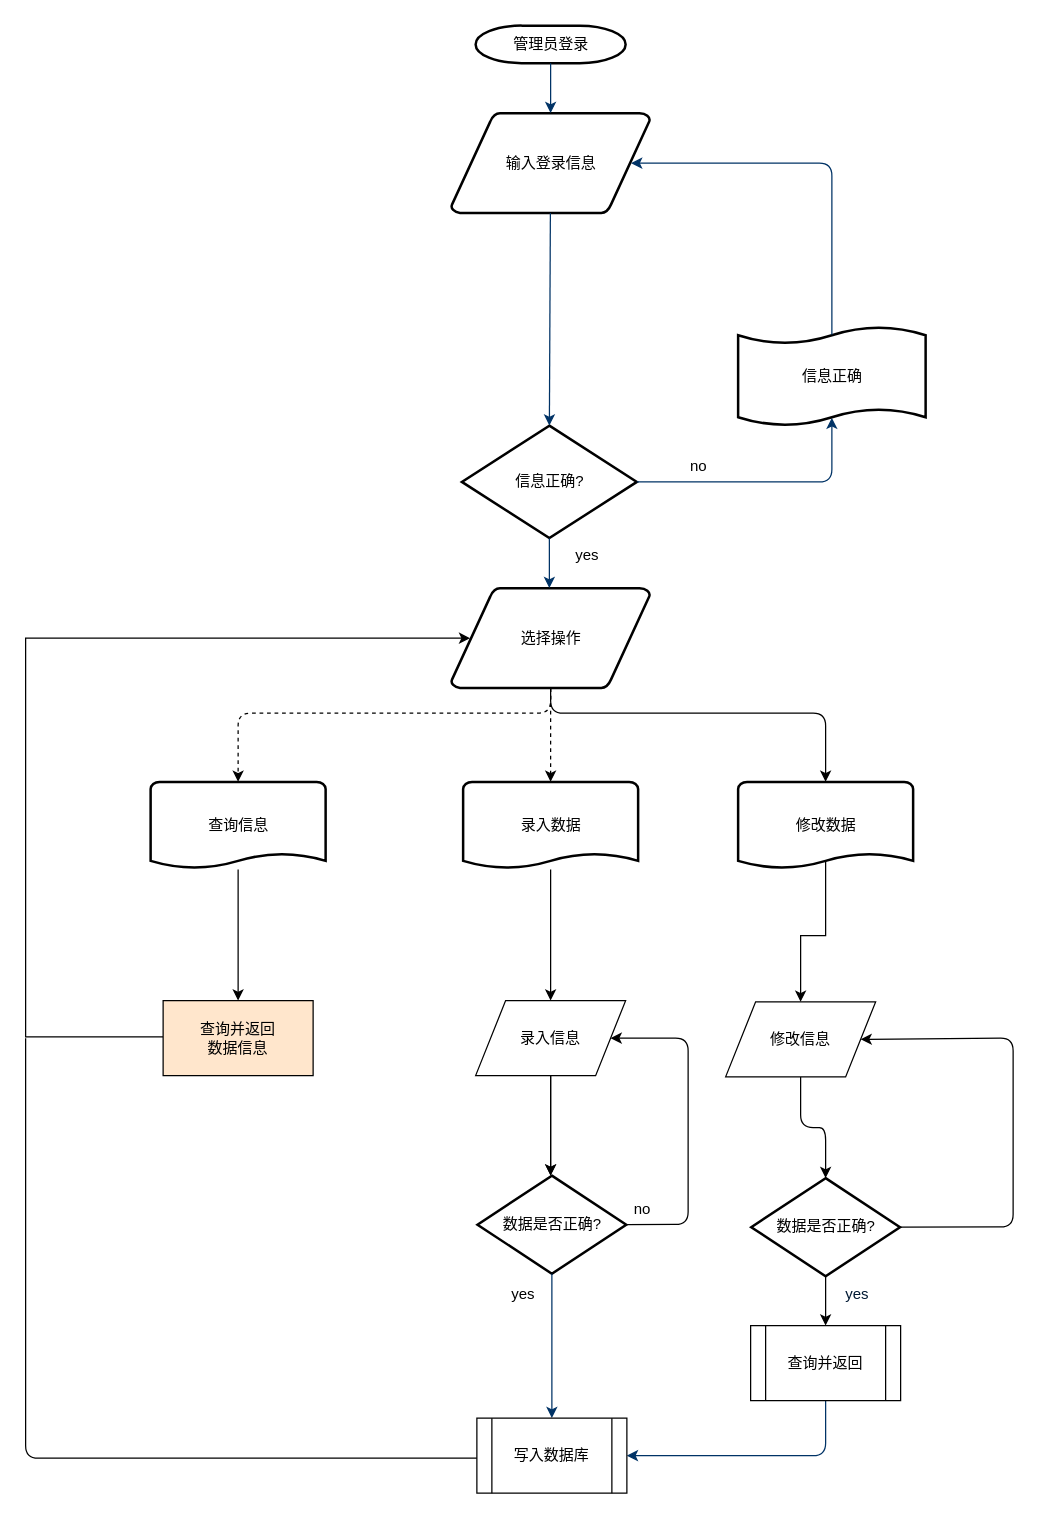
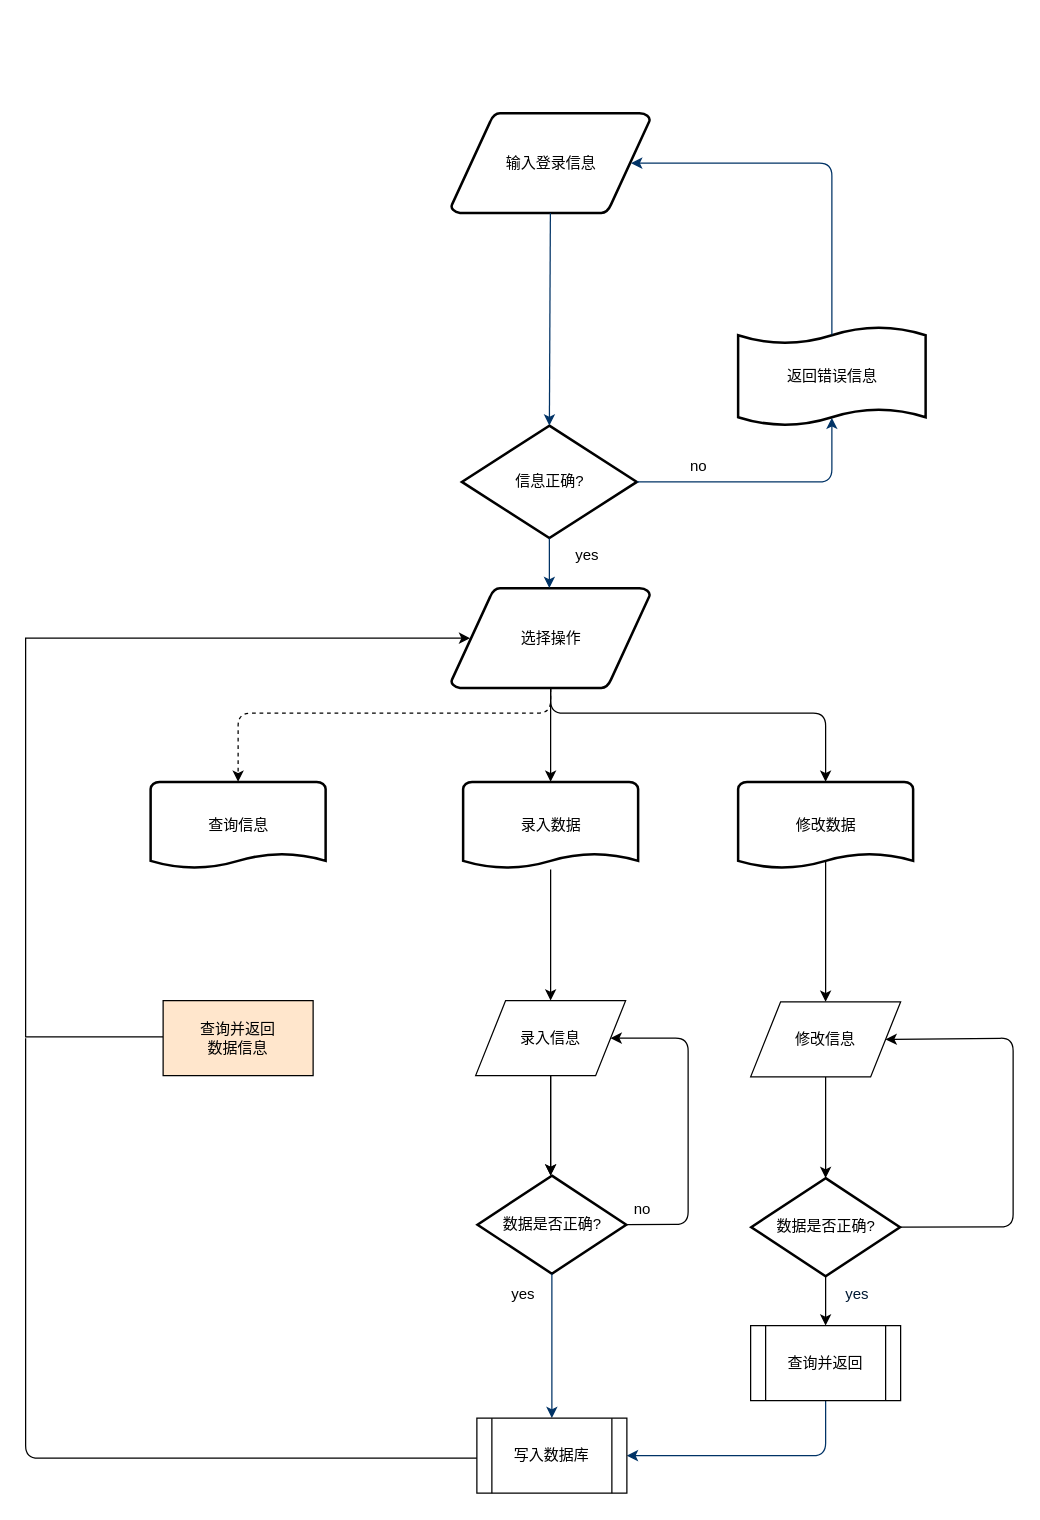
(551, 44) -> none
(551, 84) -> none
(833, 377) -> (833, 377)
(551, 741) -> (551, 741)
(238, 931) -> none
(801, 1039) -> (826, 1039)
